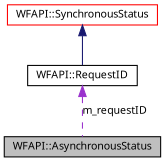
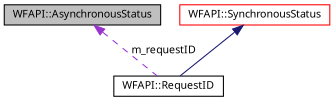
(82, 117) -> (130, 54)
